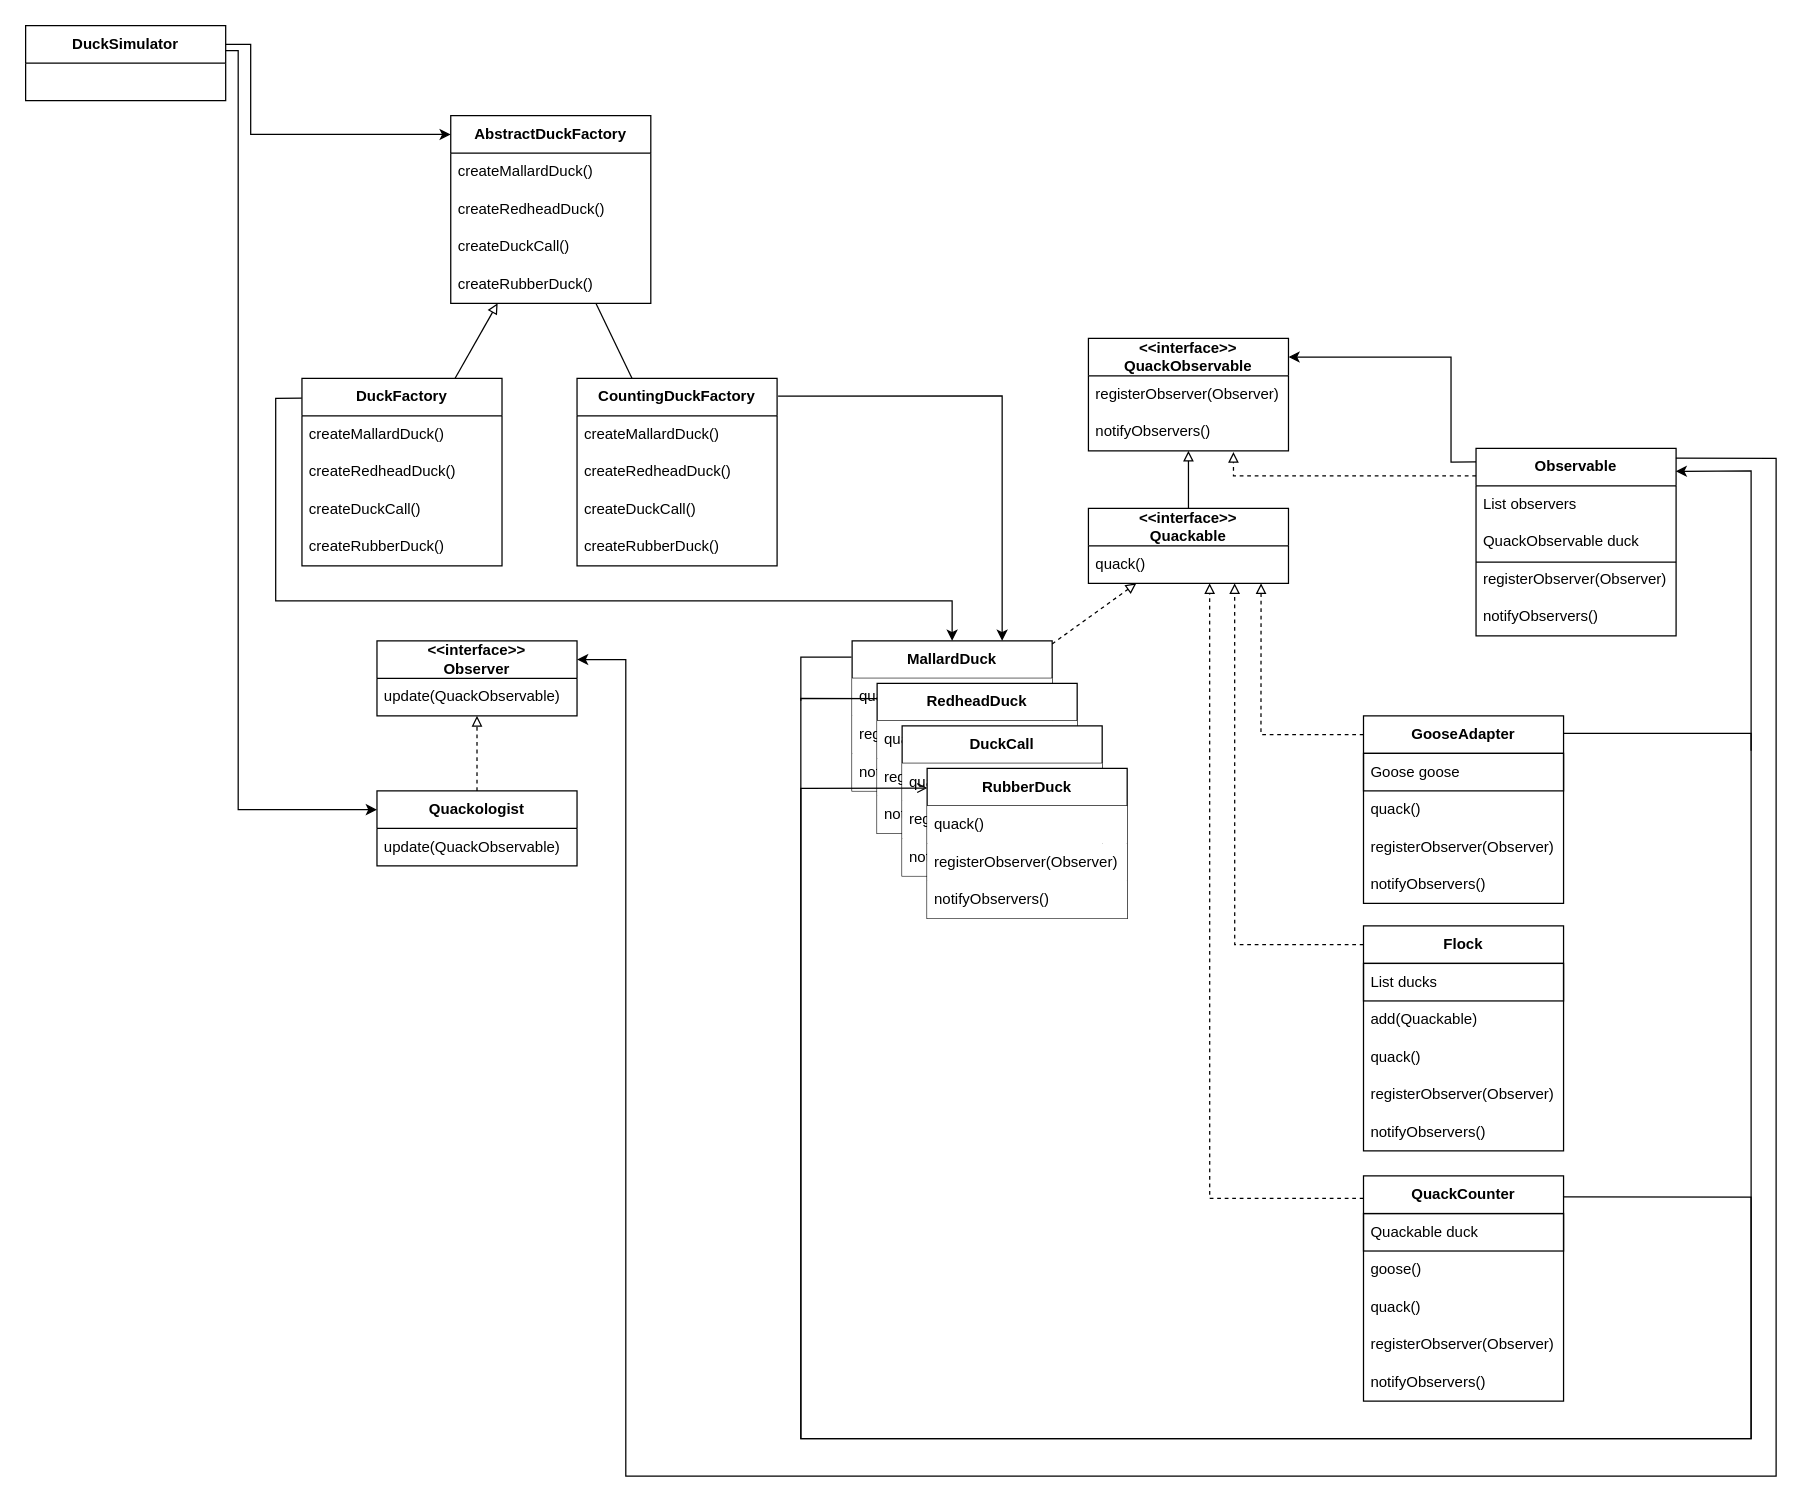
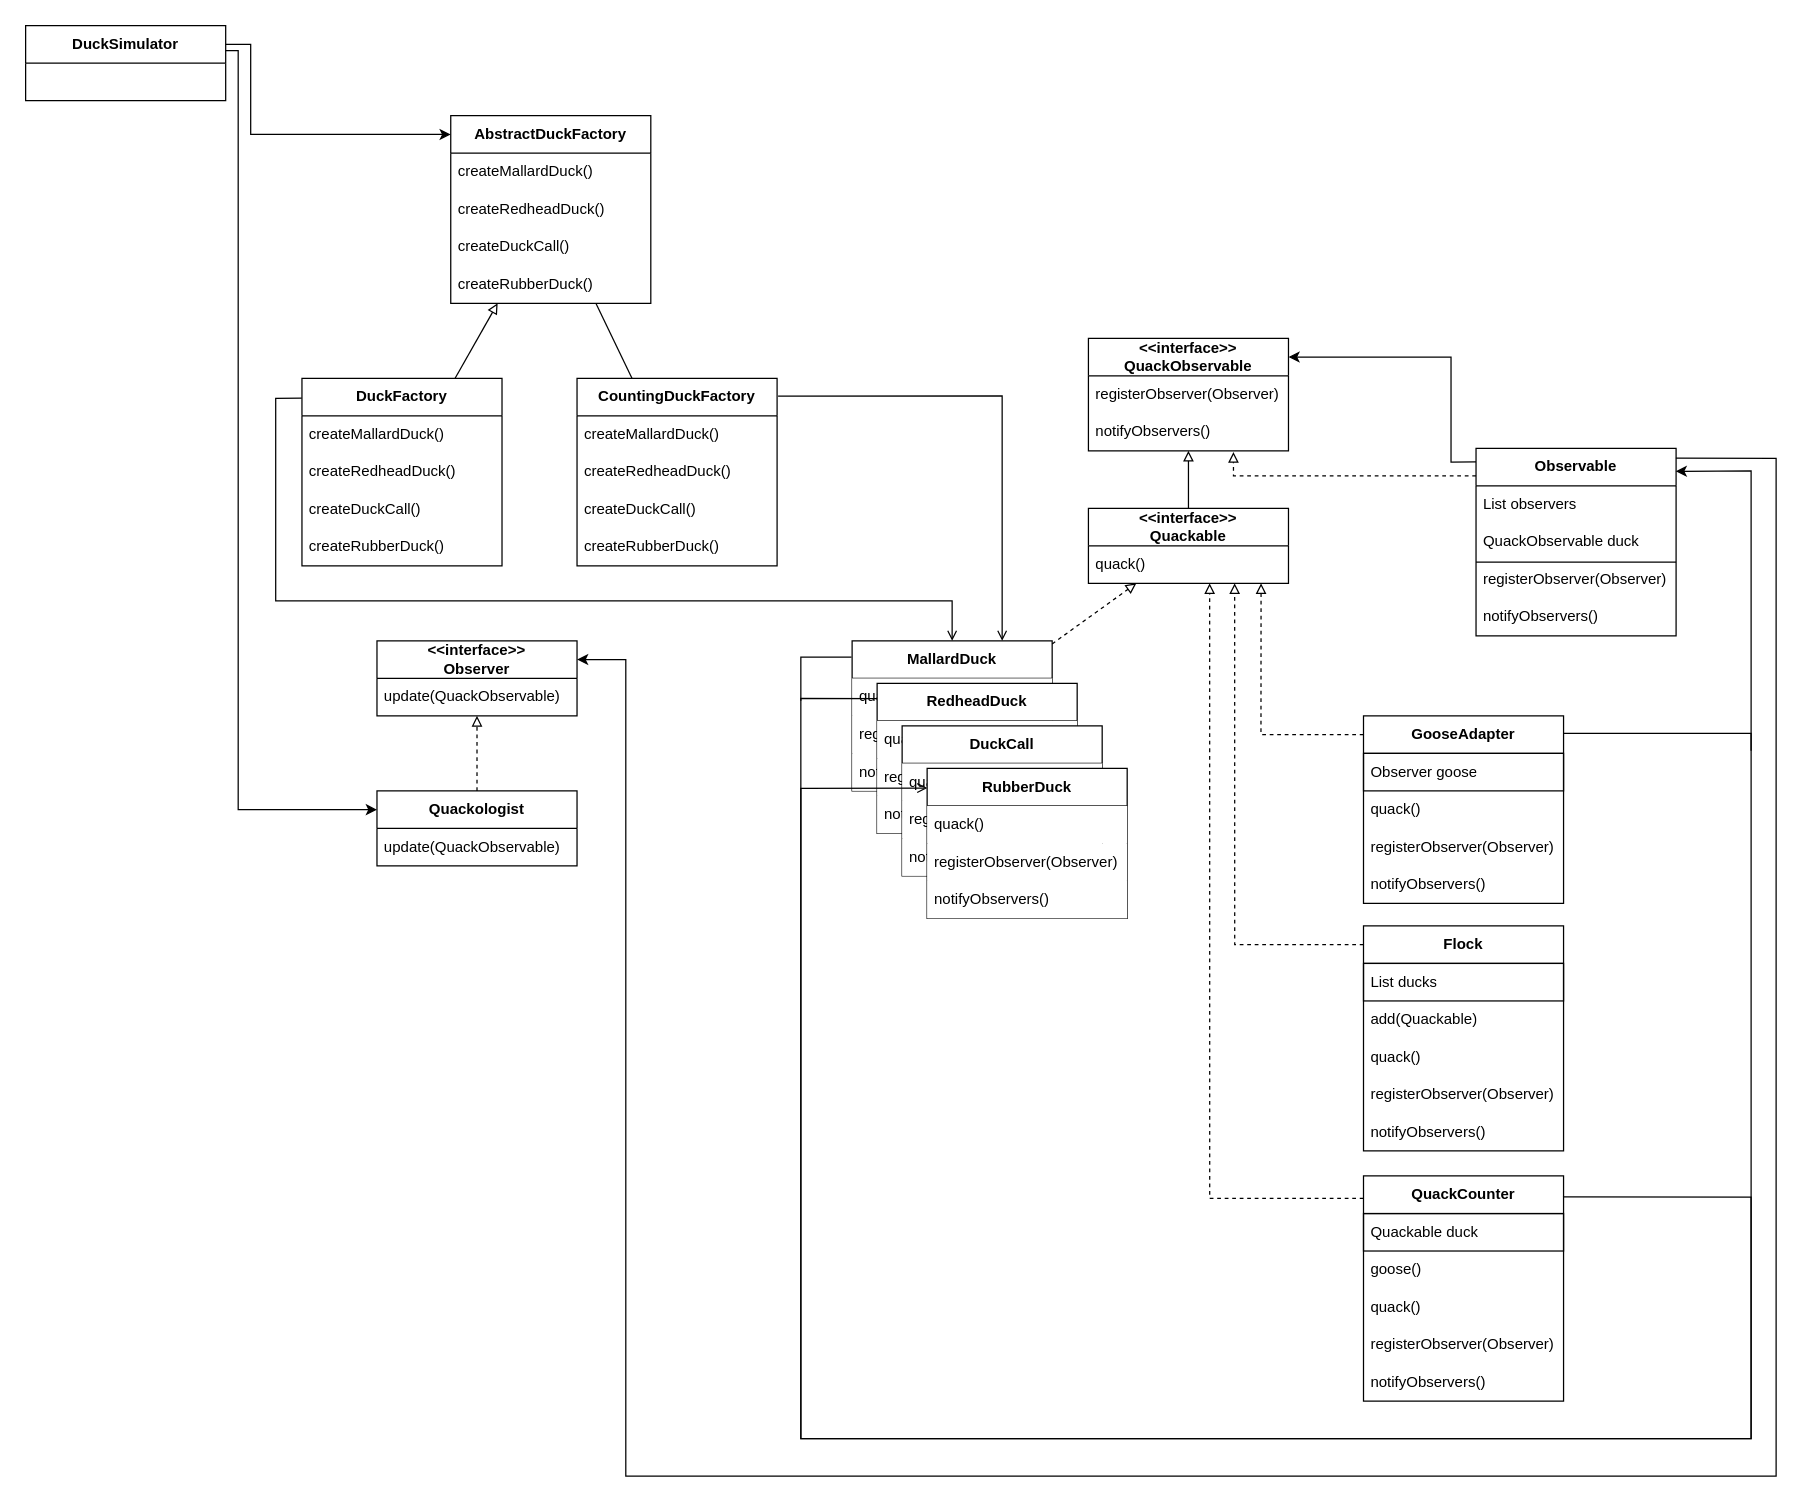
(952, 631) -> (952, 633)
(1002, 631) -> (1002, 633)
(1415, 772) -> (1427, 772)
